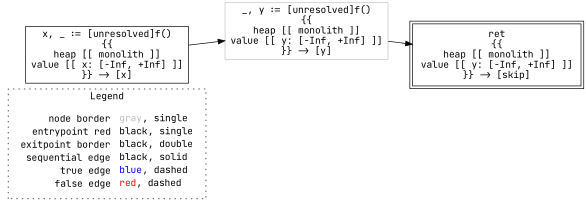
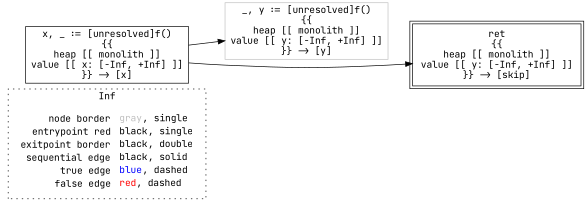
(397, 42) -> (297, 67)
(107, 97) -> (107, 97)
